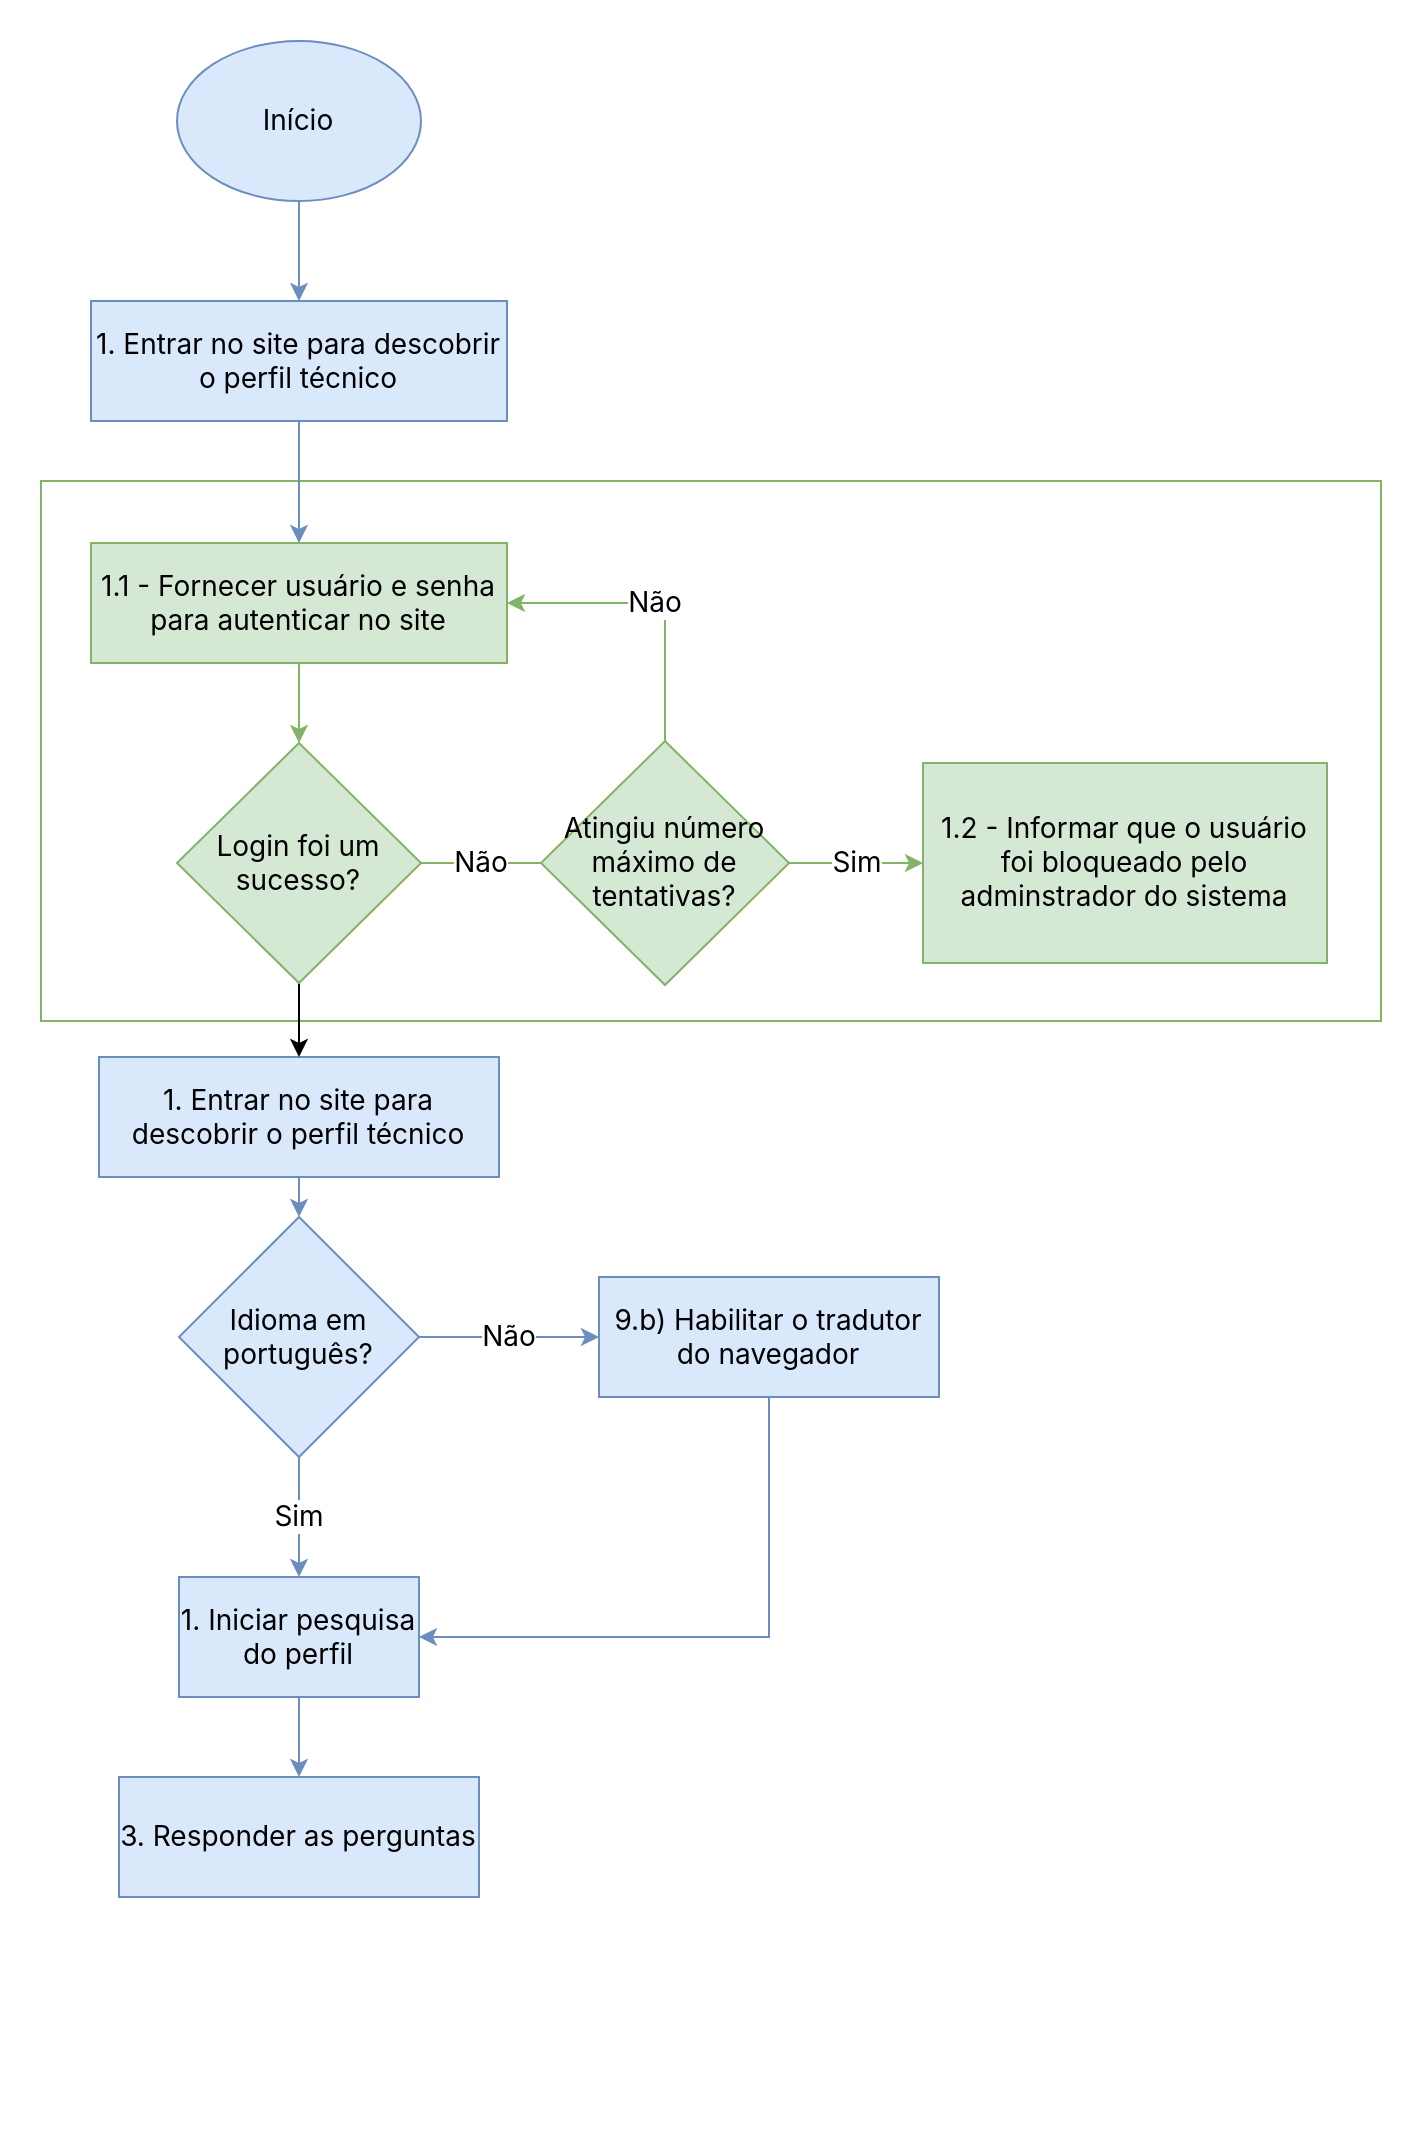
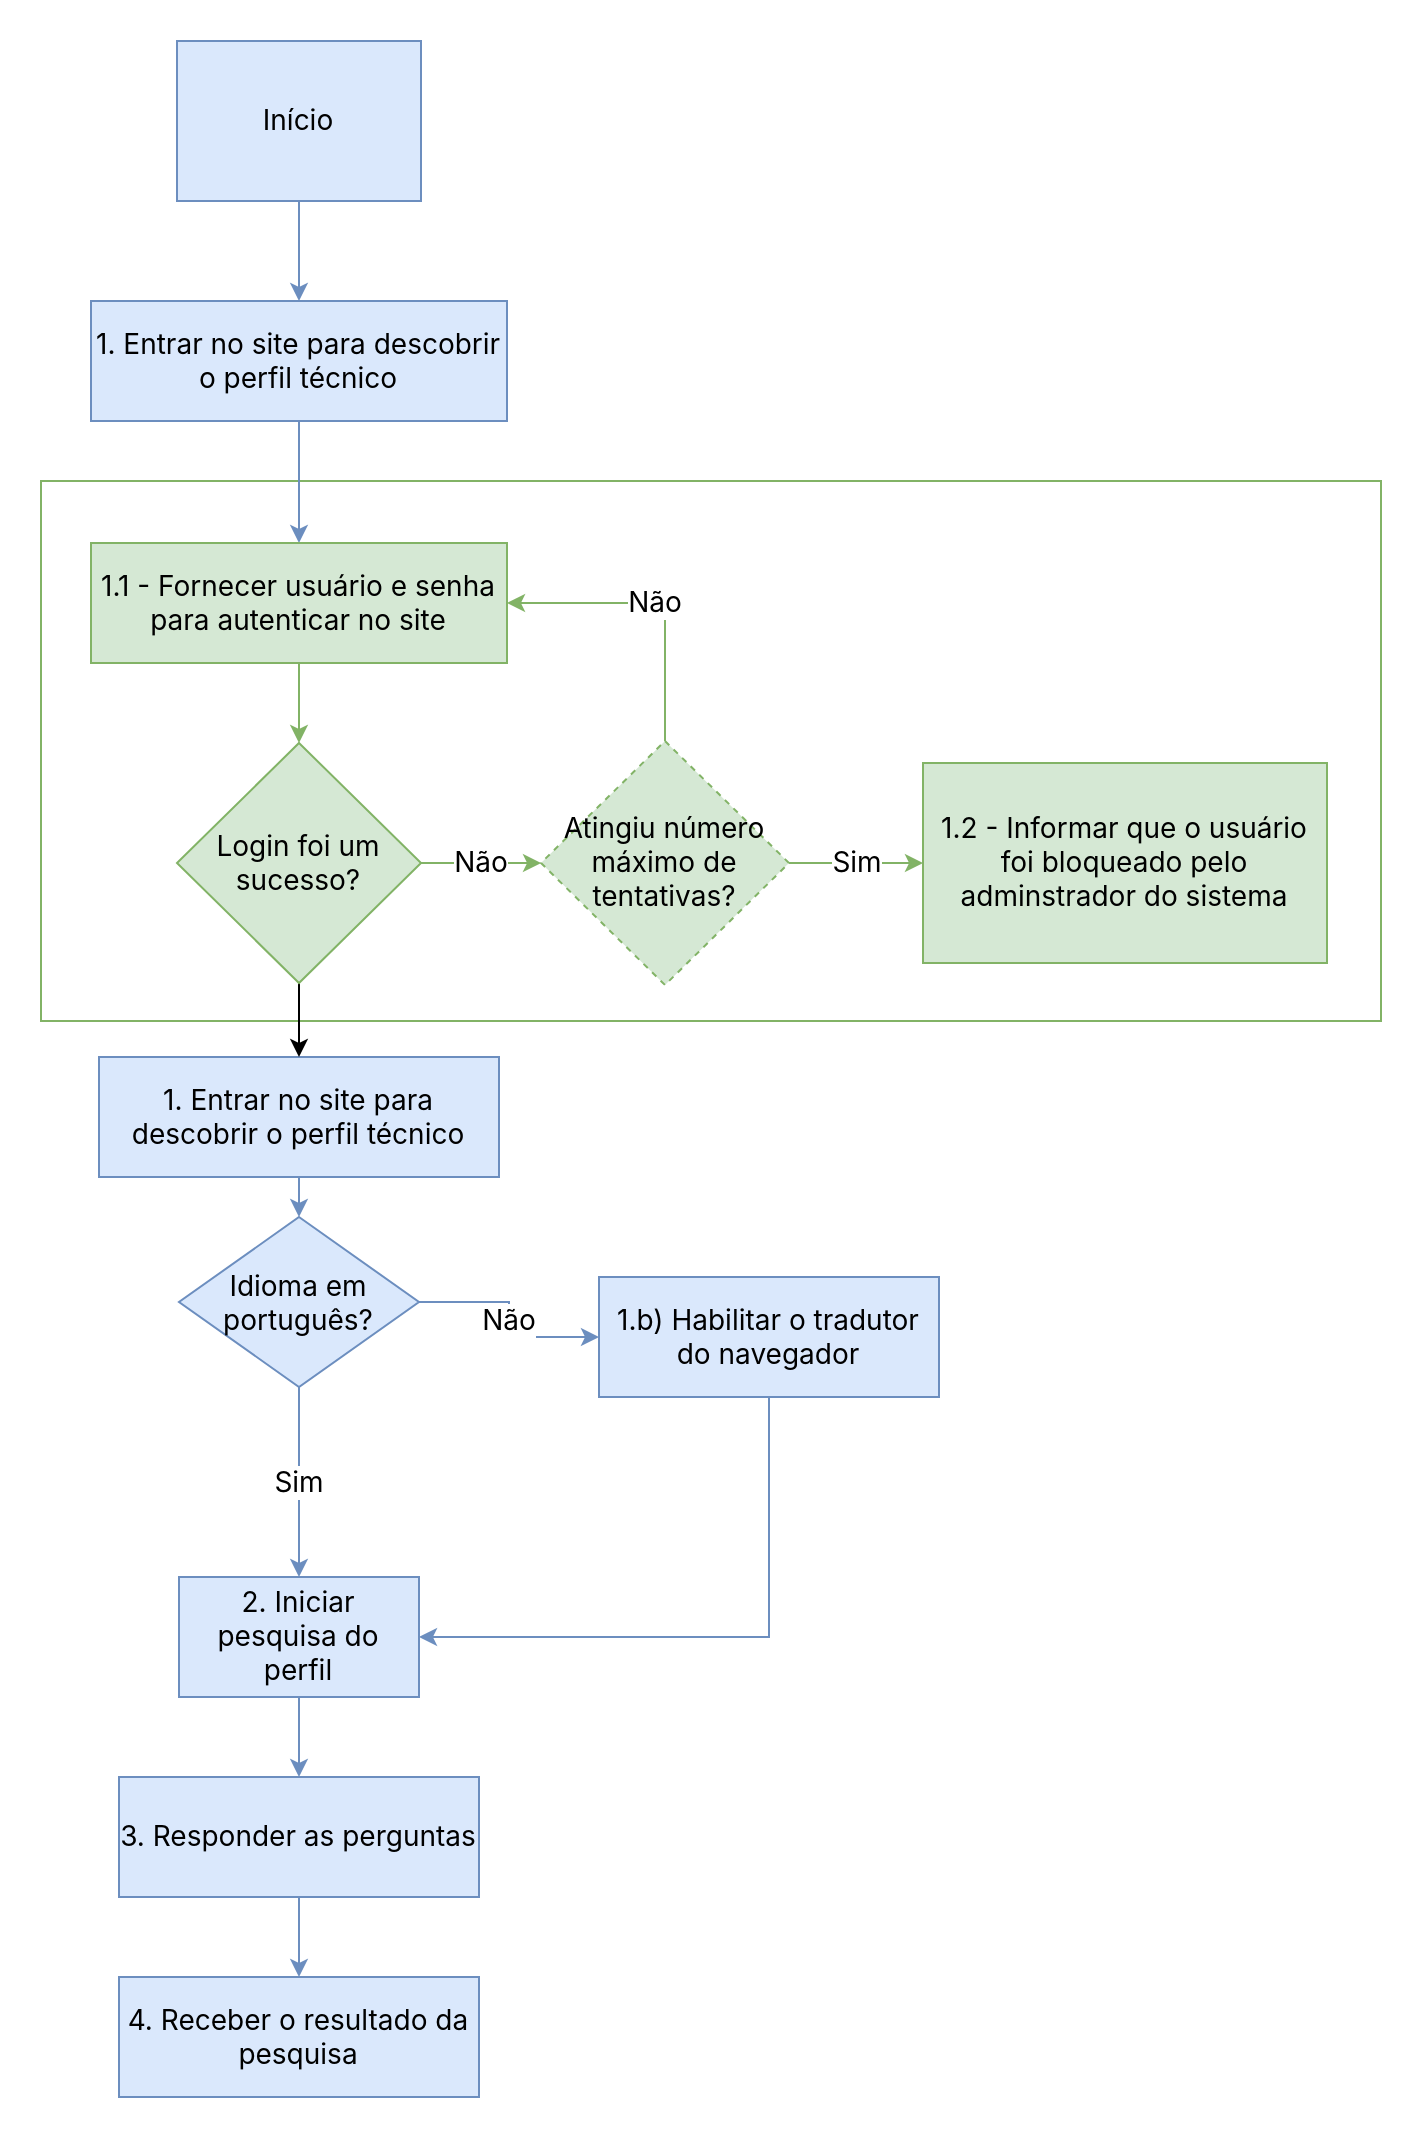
(299, 121) -> (299, 121)
(532, 863) -> (526, 863)
(665, 863) -> (665, 863)
(299, 1337) -> (299, 1302)
(769, 1337) -> (769, 1337)
(299, 1637) -> (299, 1637)
none -> (299, 1930)
none -> (299, 2037)
